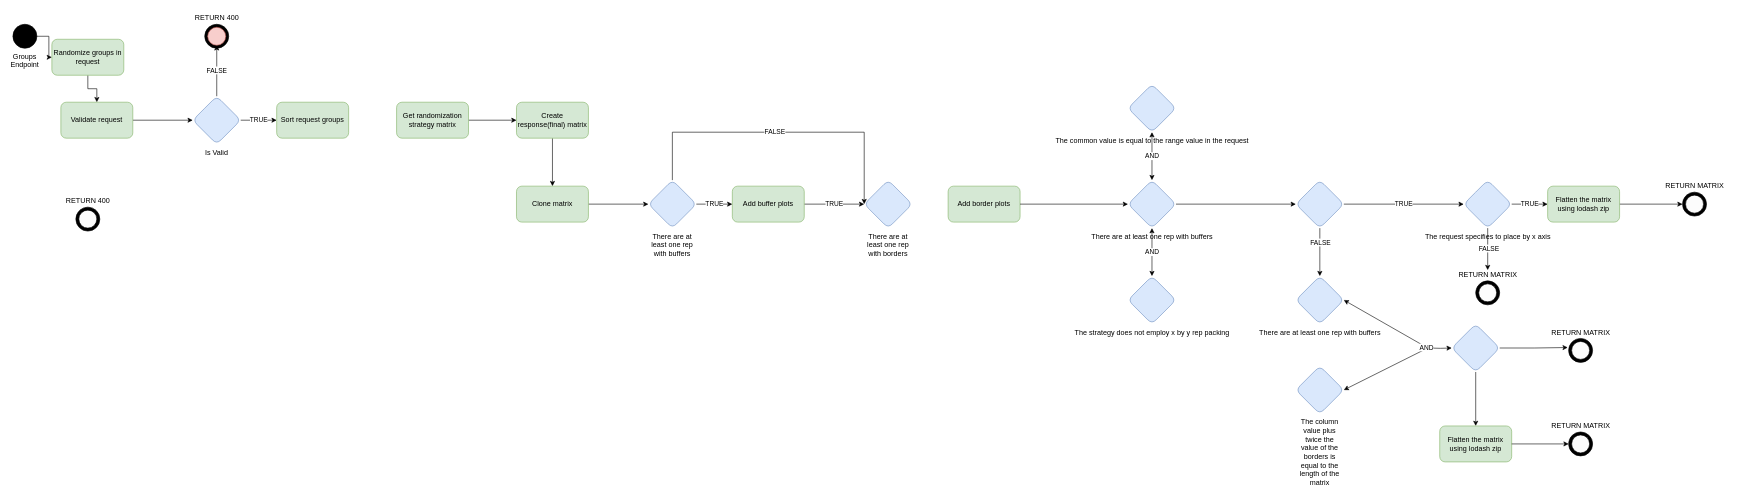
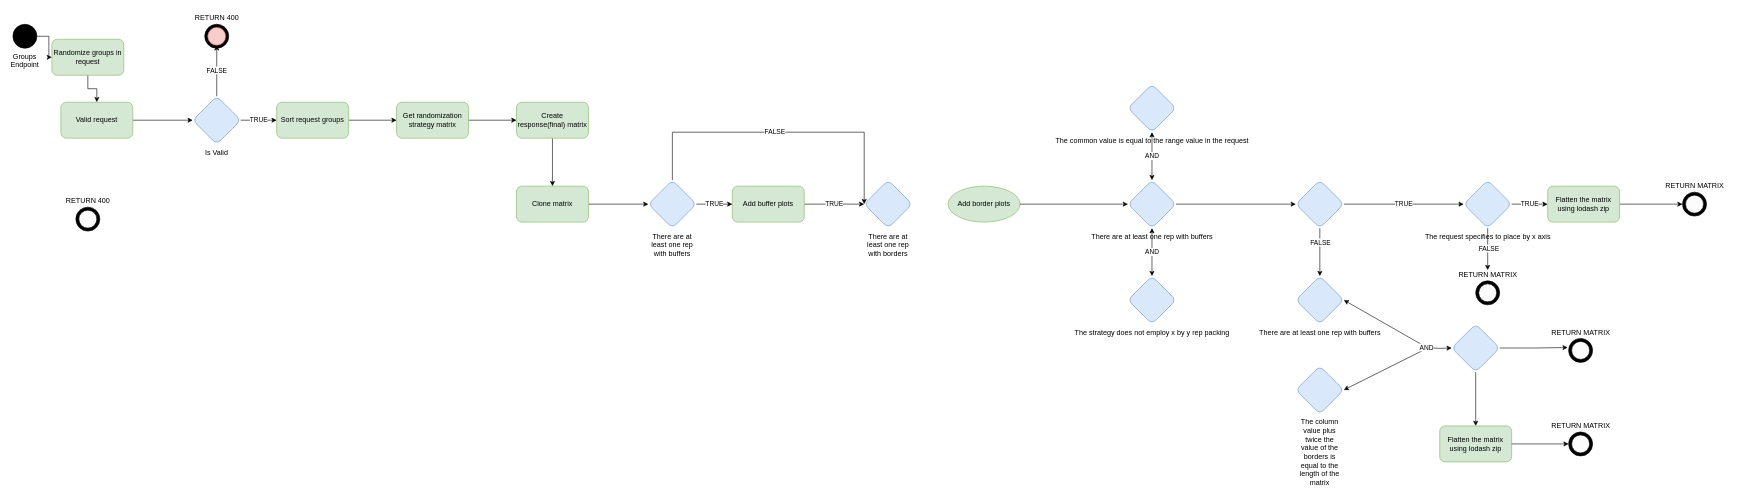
(96, 120) -> (96, 120)
none -> (391, 120)
(984, 204) -> (984, 204)
